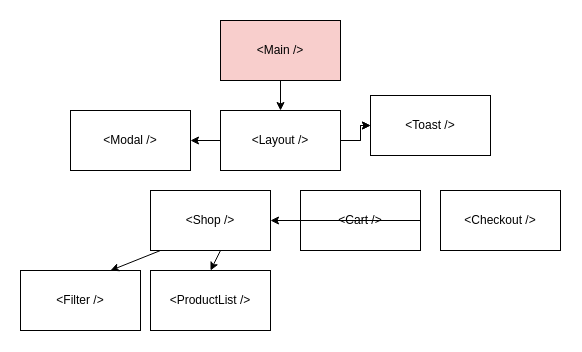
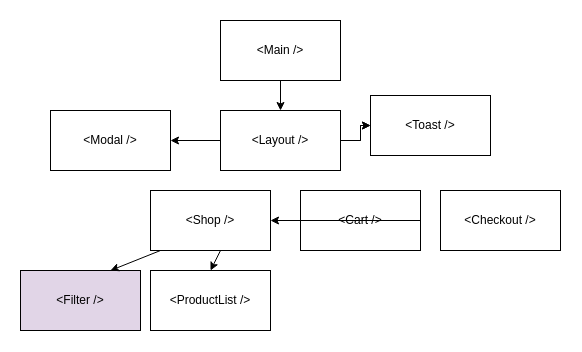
(281, 51) -> (281, 51)
(131, 141) -> (111, 141)
(81, 301) -> (81, 301)
